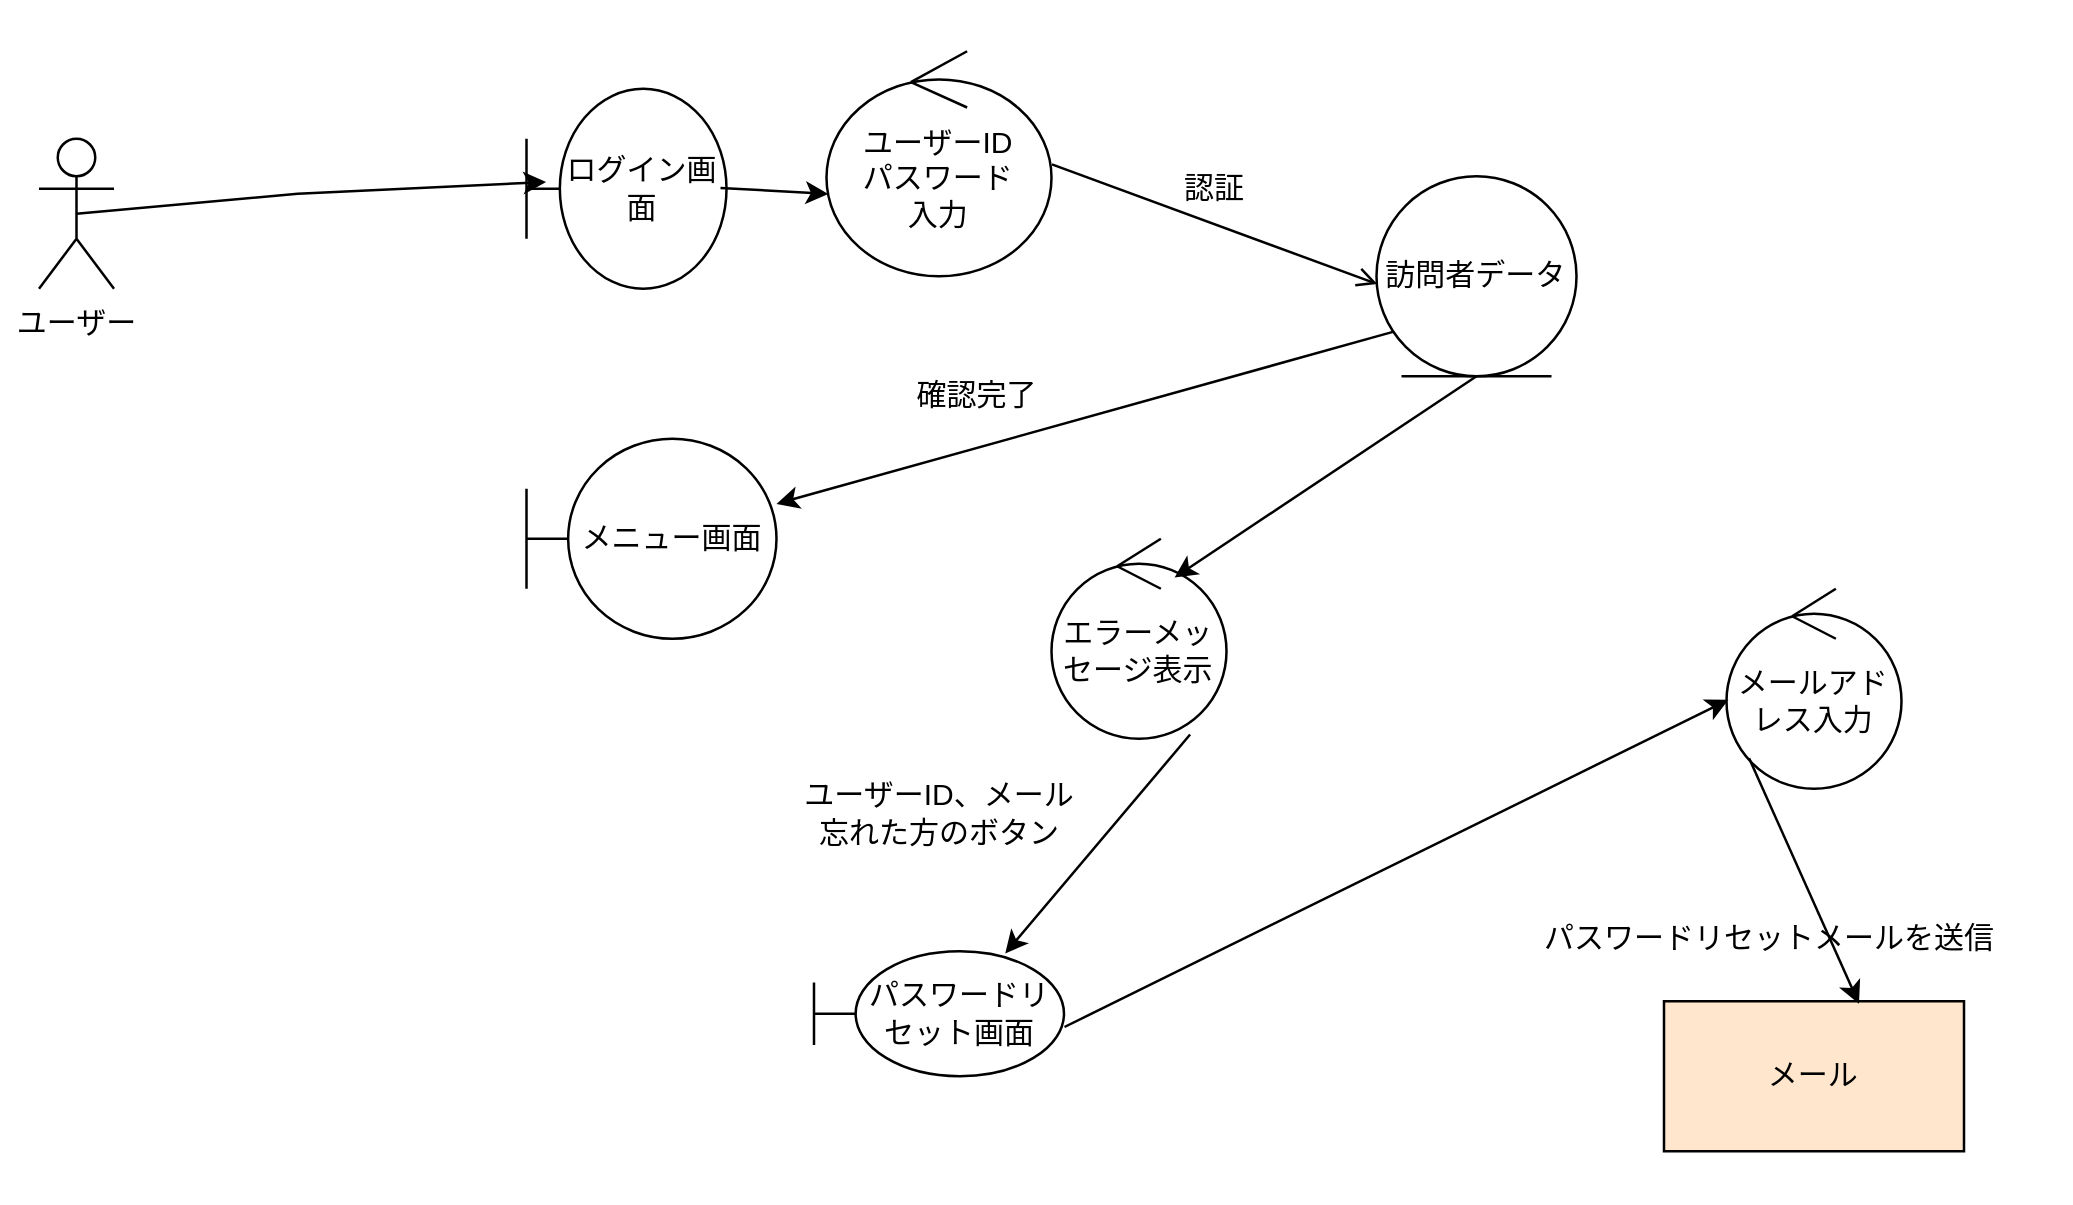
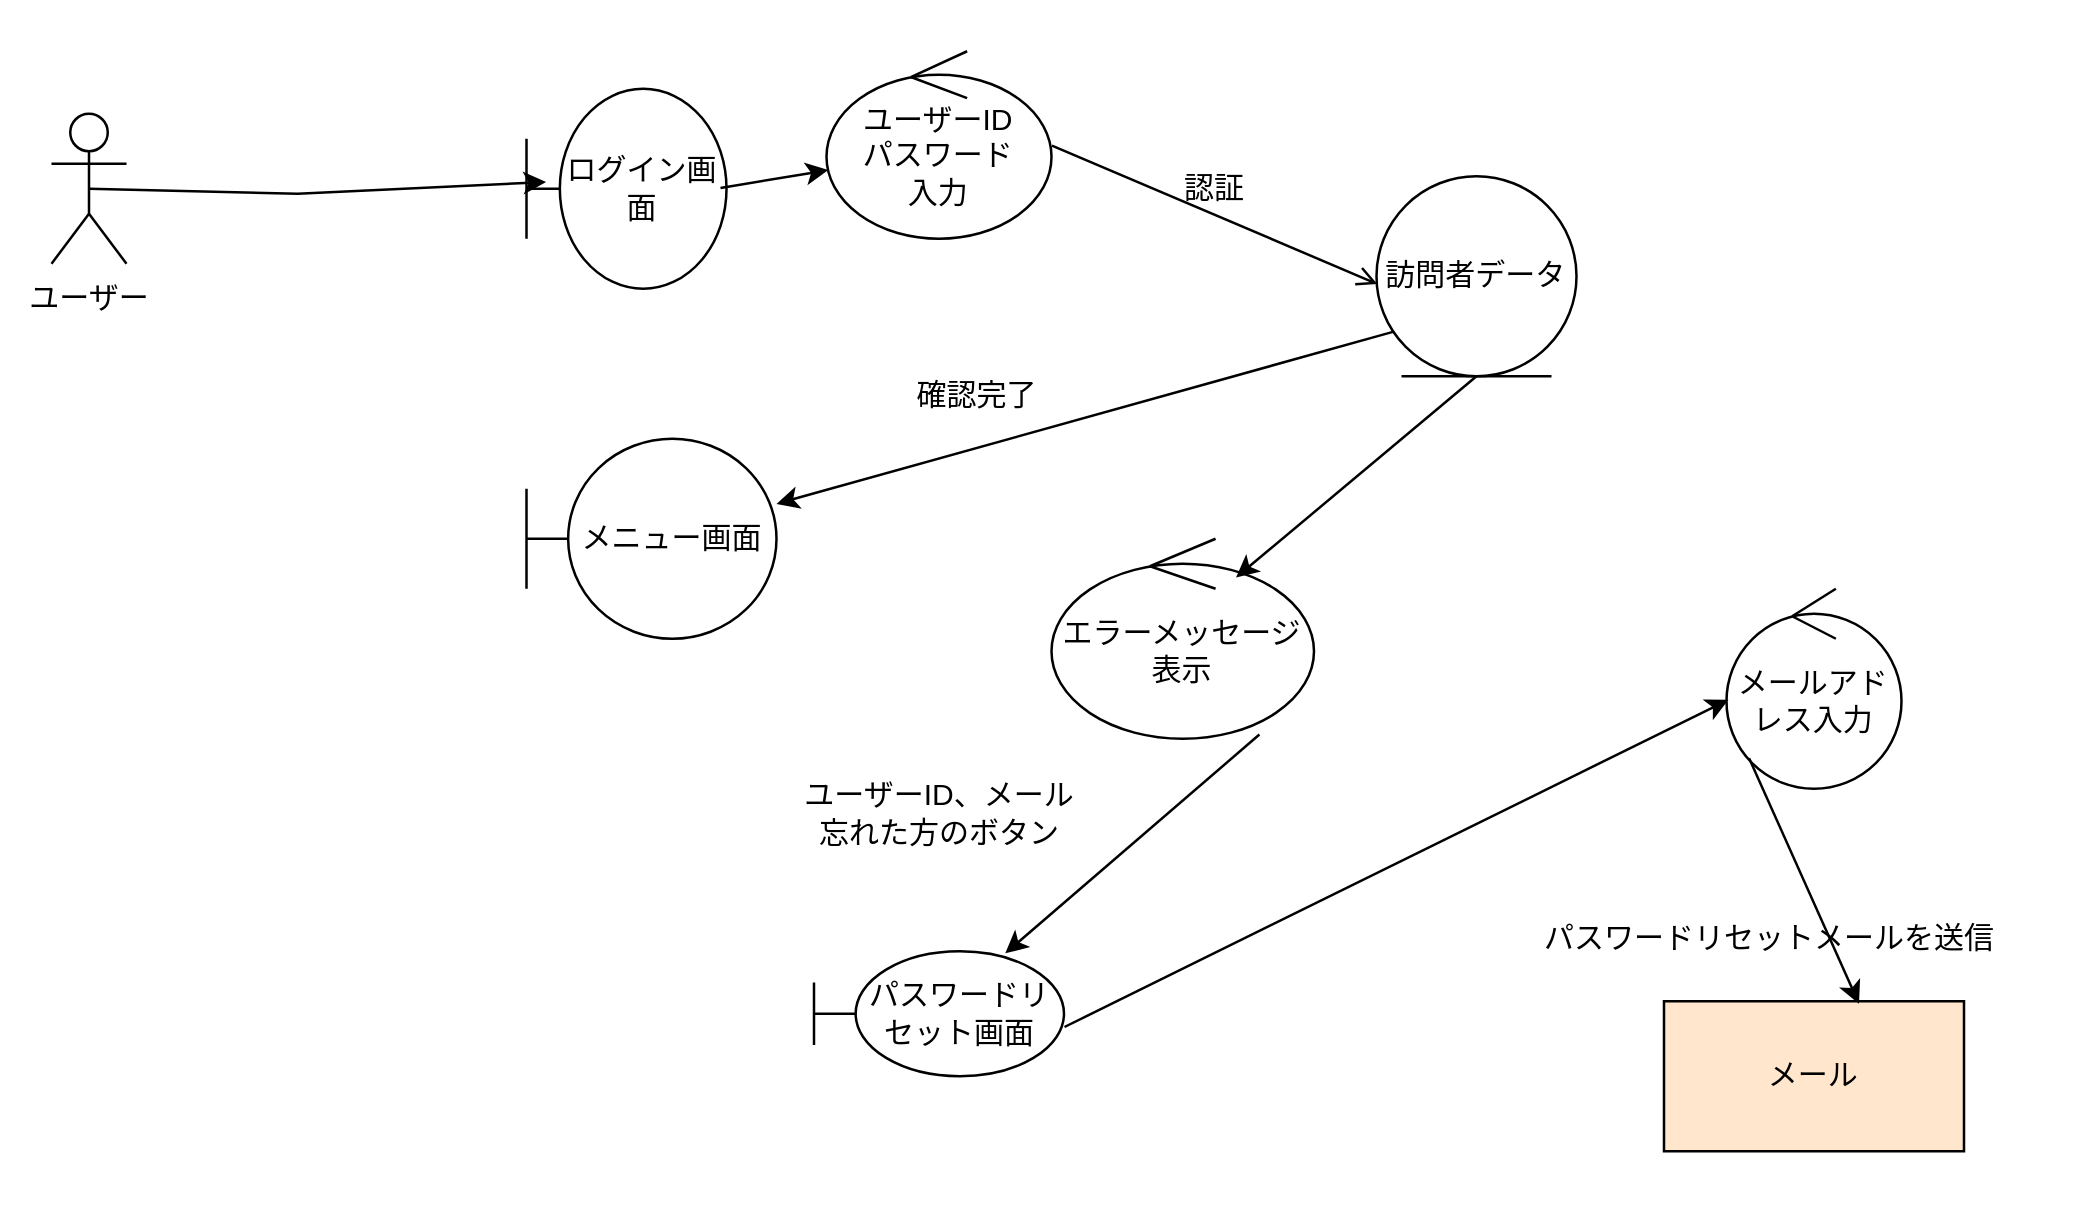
(939, 164) -> (939, 145)
(76, 214) -> (89, 189)
(1139, 639) -> (1183, 639)
